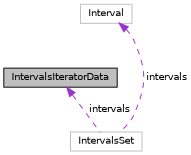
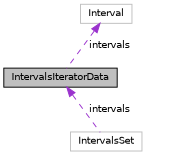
(143, 82) -> (80, 50)
